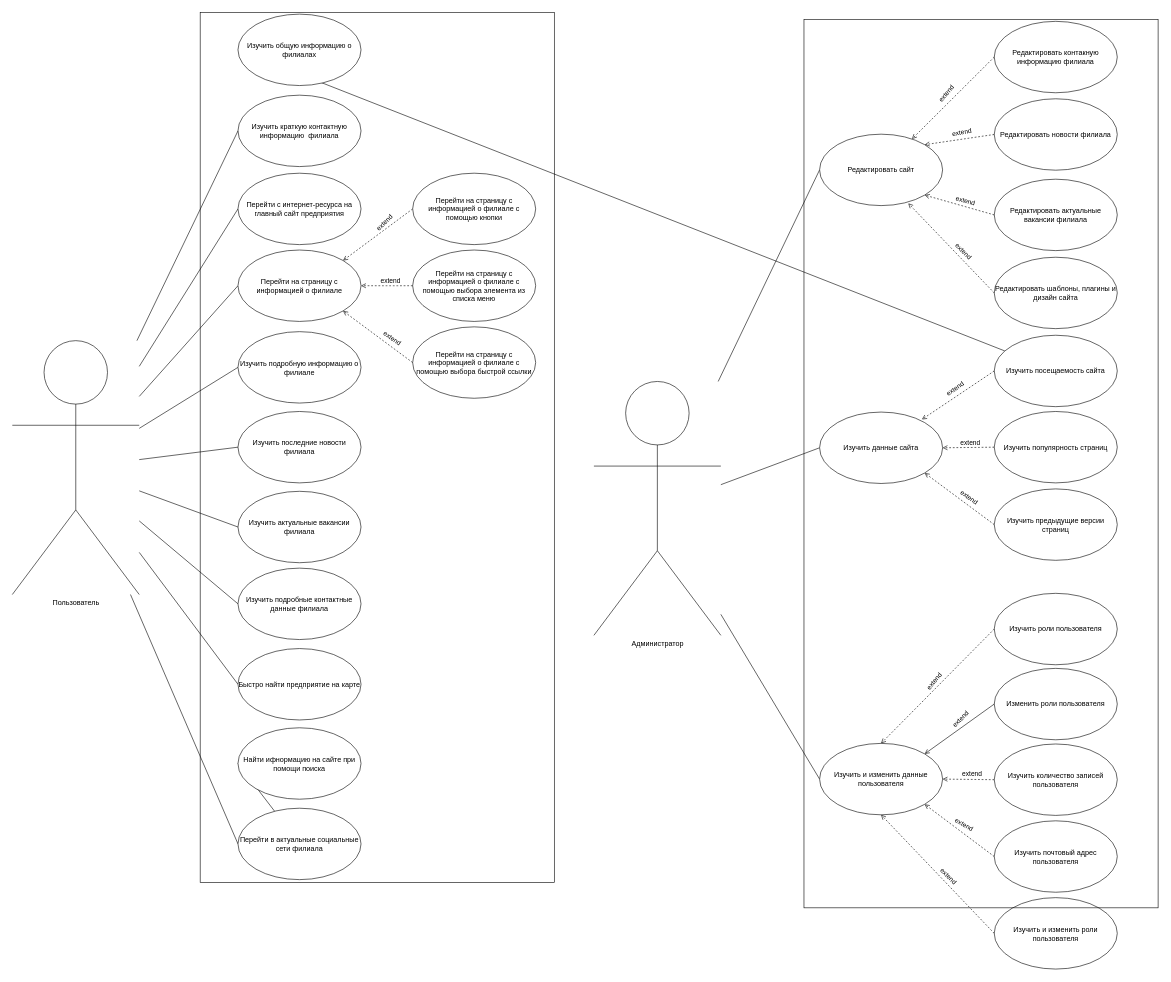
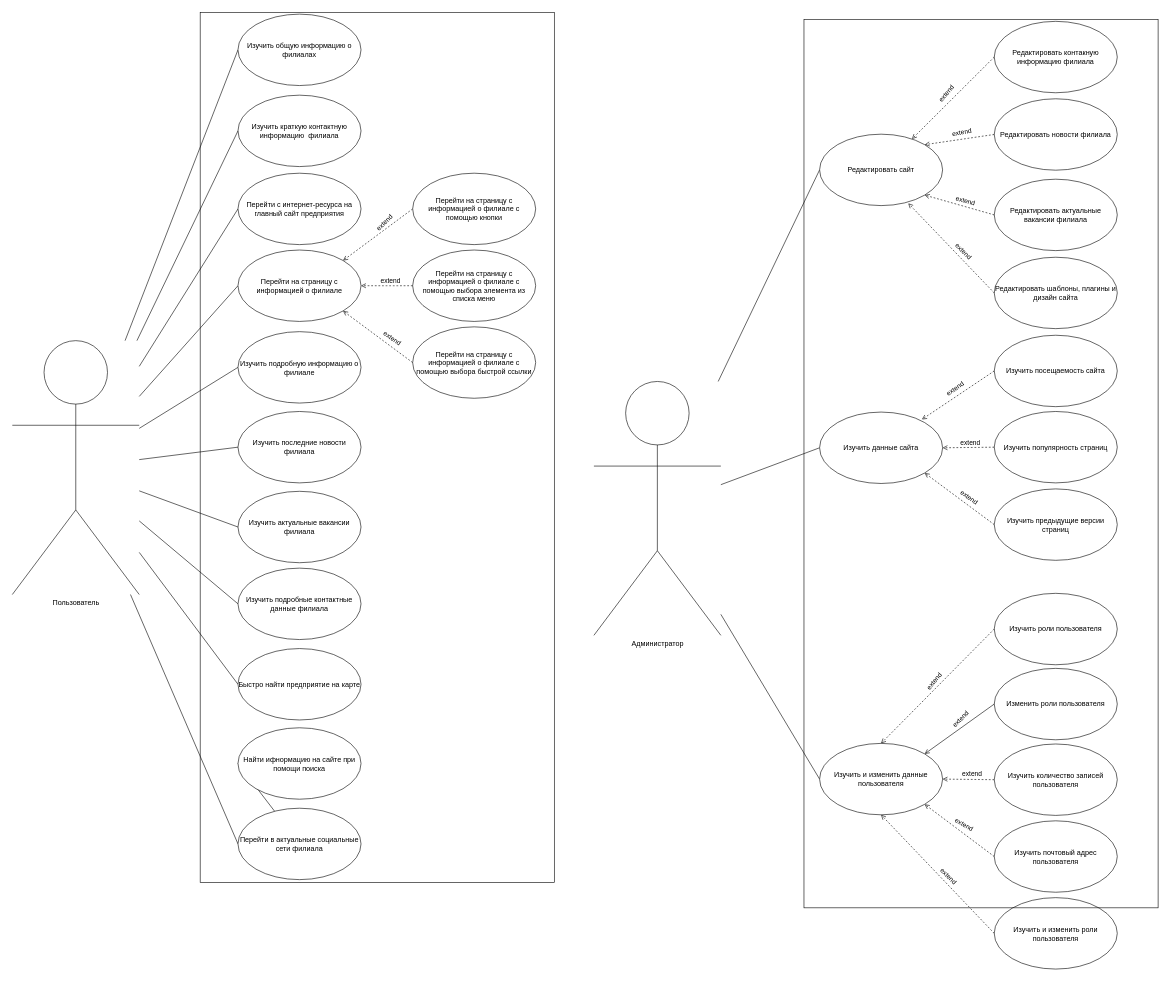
(663, 217) -> (182, 195)
